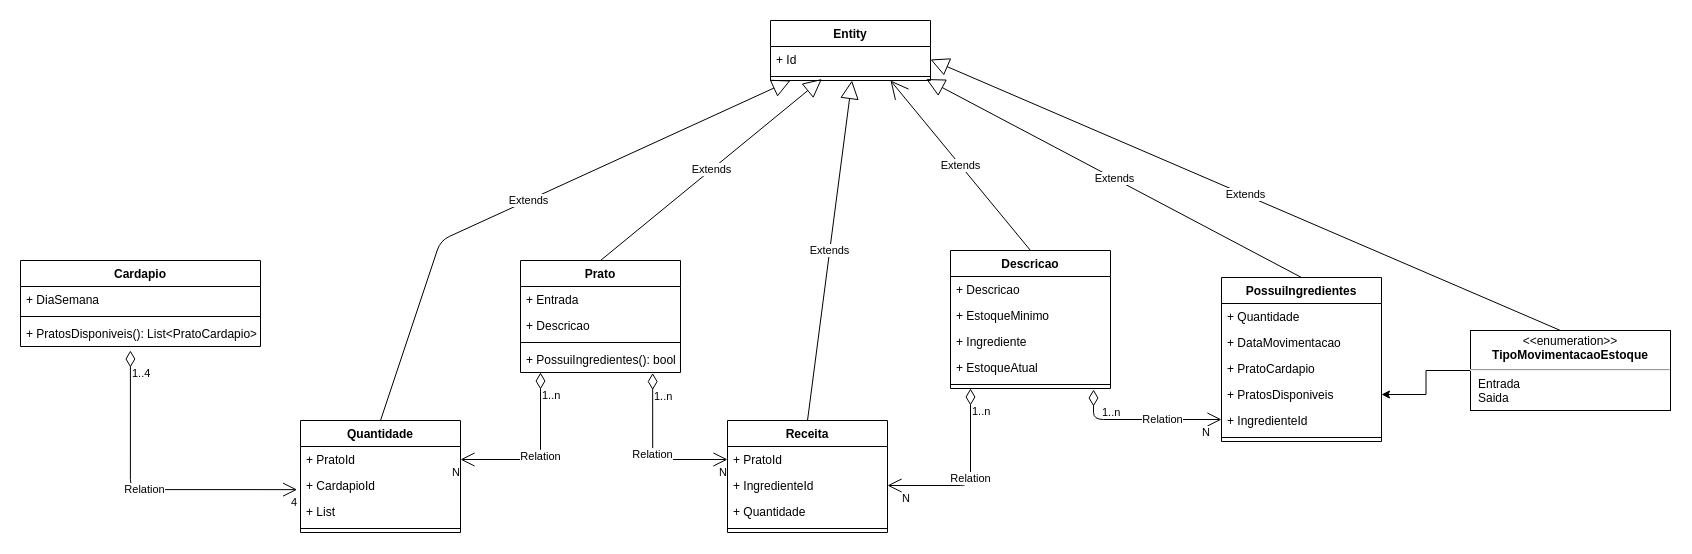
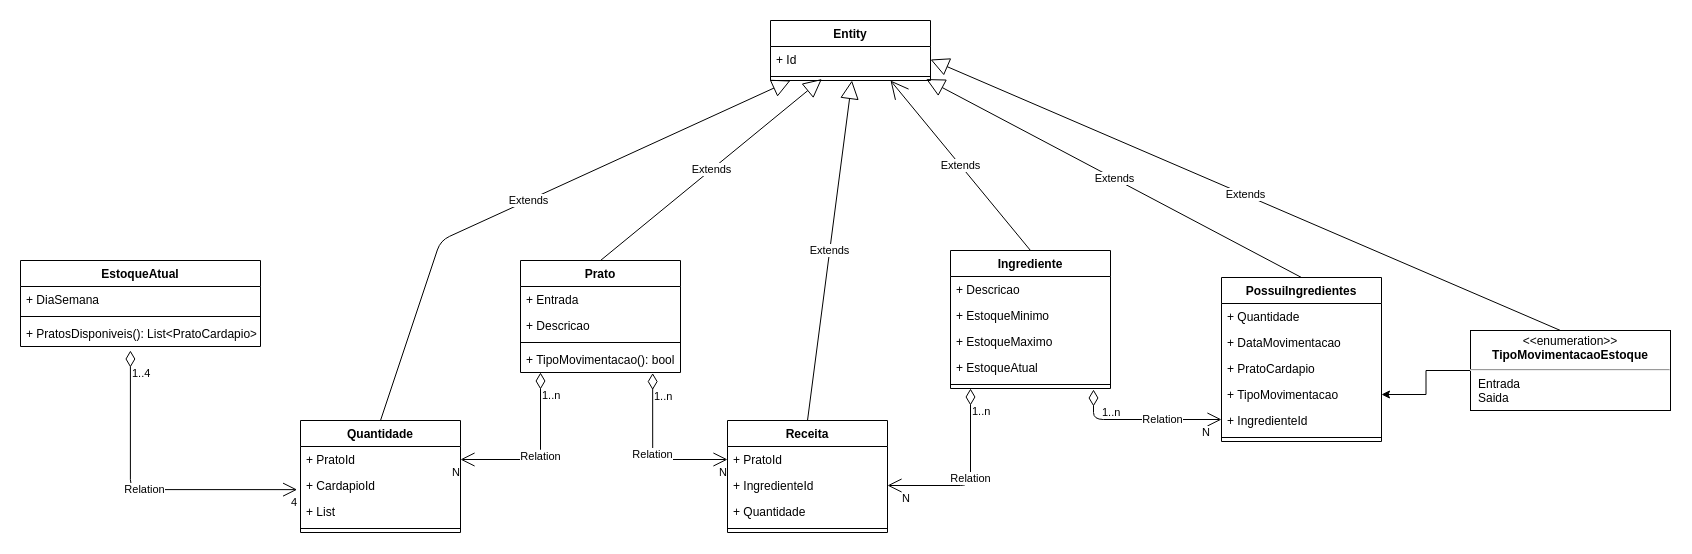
(1030, 264) -> (1030, 264)
(140, 274) -> (140, 274)
(997, 342) -> (1003, 342)
(611, 360) -> (604, 360)
(1285, 395) -> (1283, 395)
